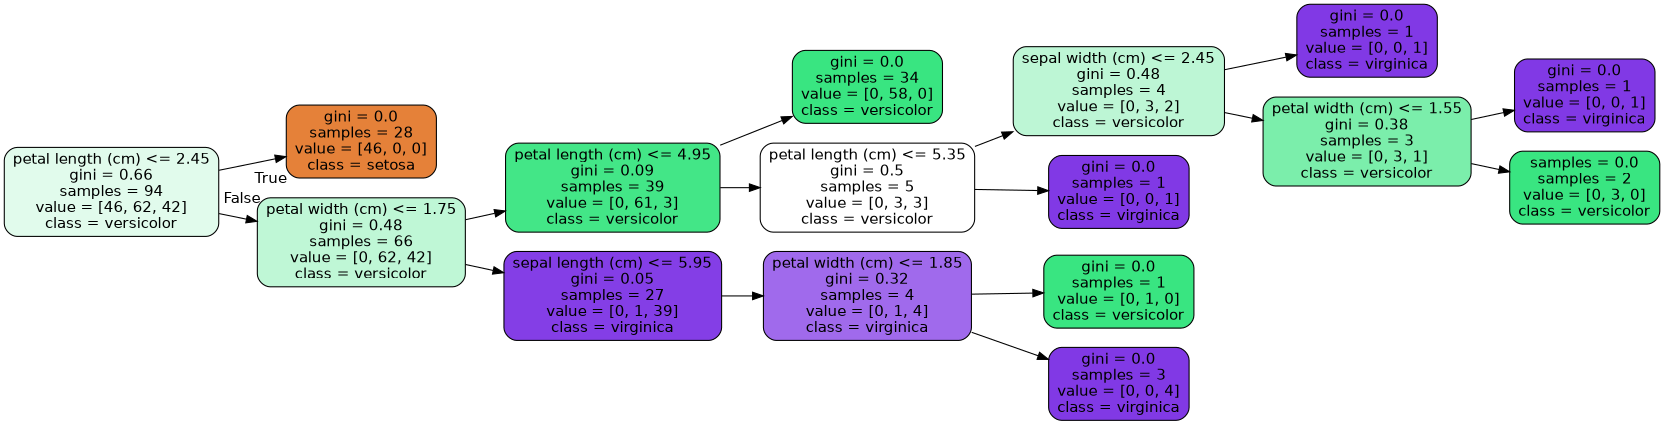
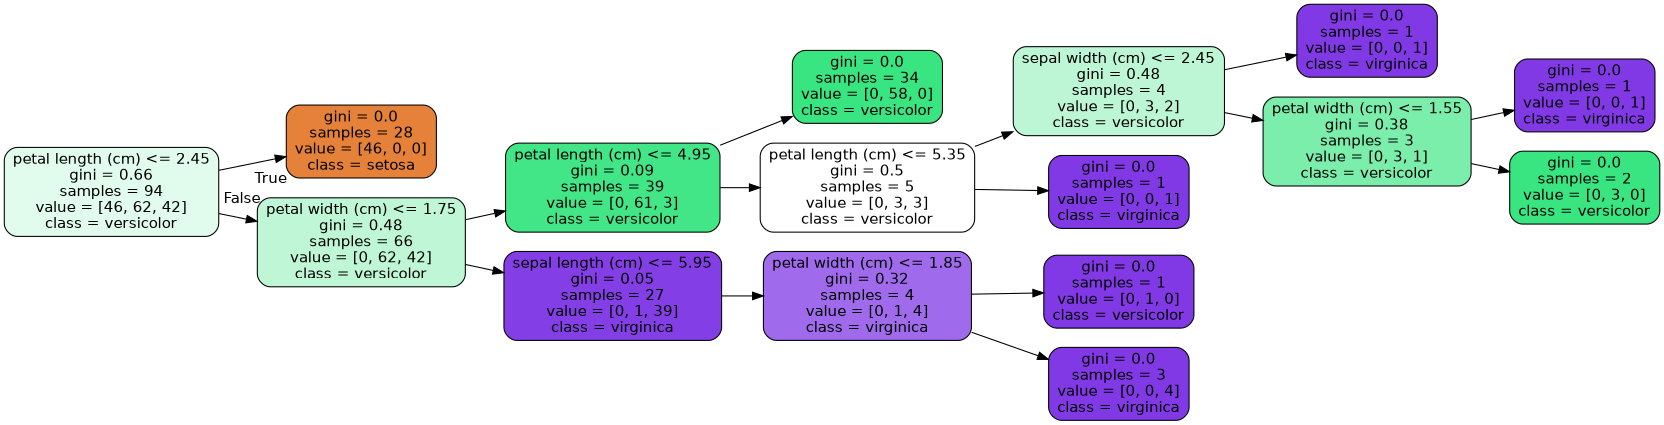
(1585, 188) -> (1585, 188)
(1119, 292) -> (1119, 292)
